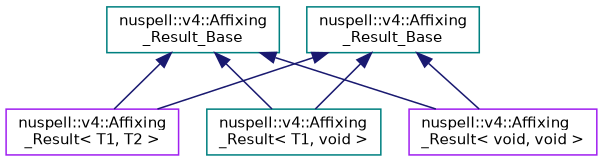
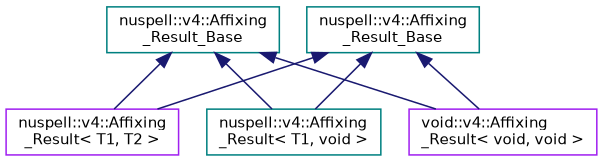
(503, 132) -> (503, 132)
